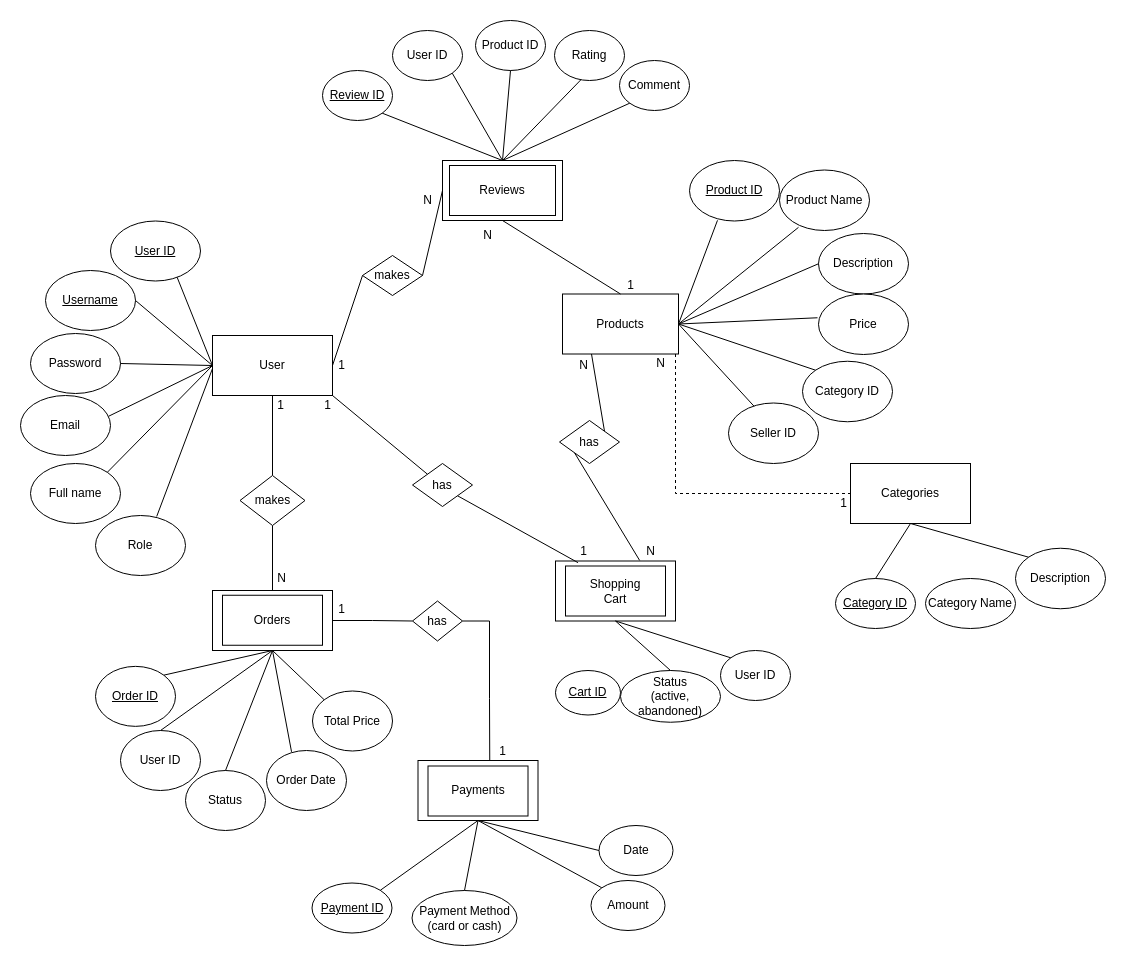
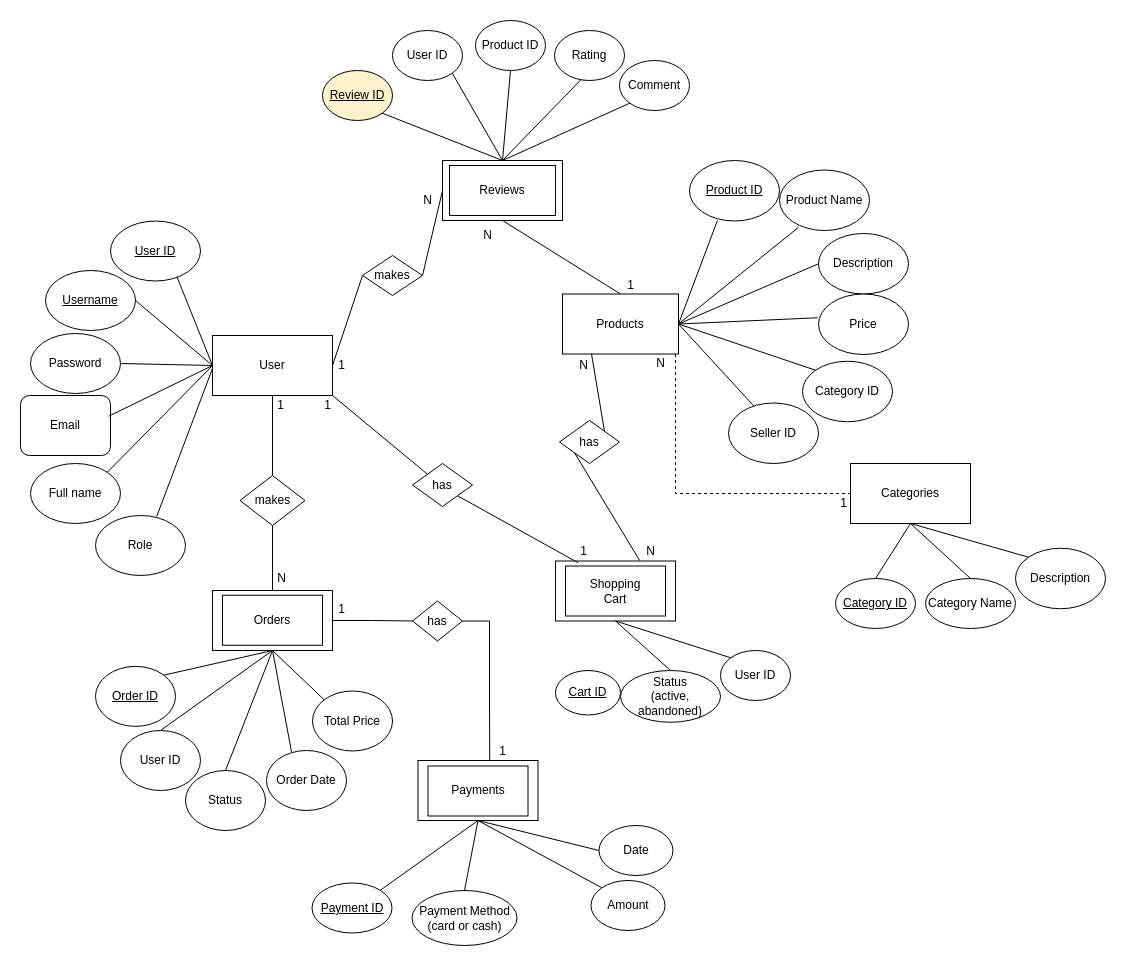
(358, 96) -> (358, 96)
(66, 426) -> (66, 426)
none -> (942, 552)
